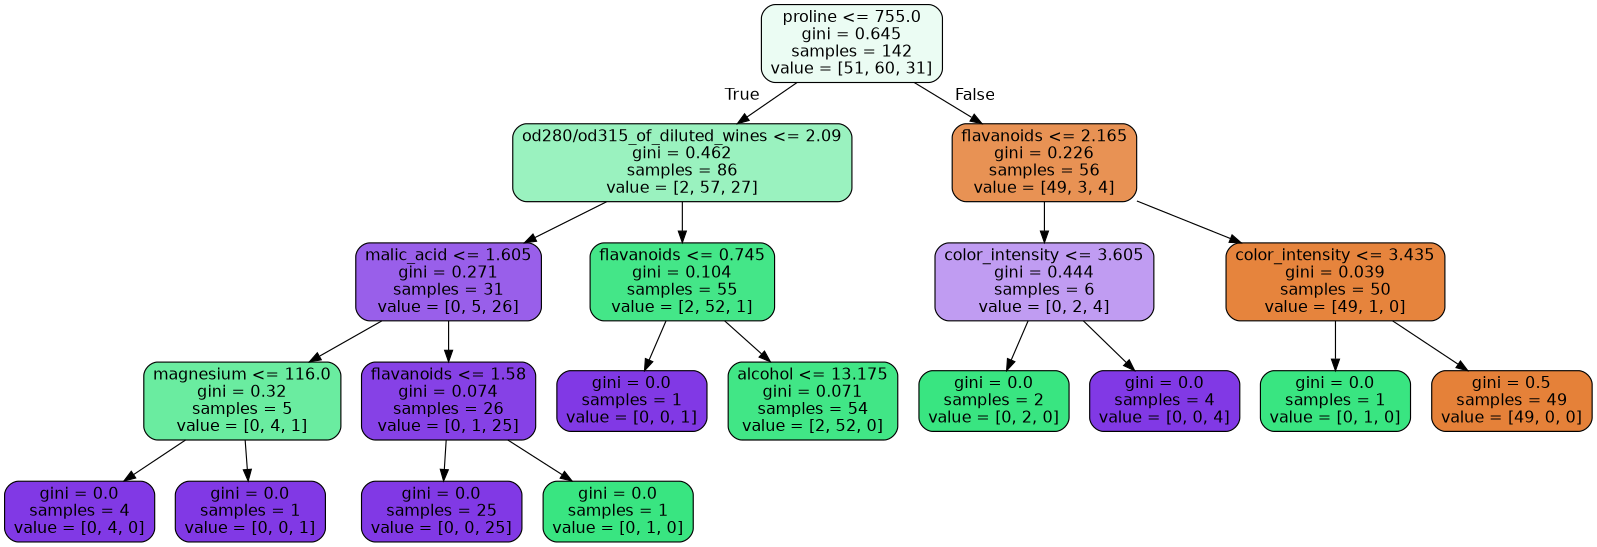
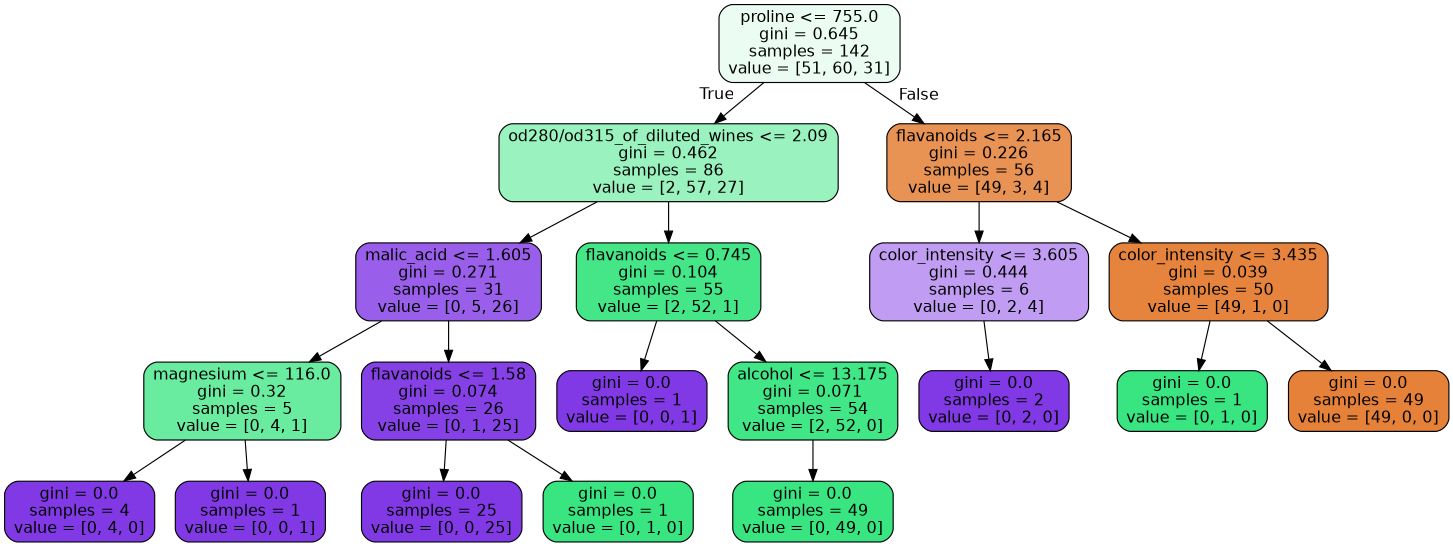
(994, 401) -> (994, 401)
(1165, 401) -> none
(1512, 401) -> (1369, 401)
none -> (813, 512)
